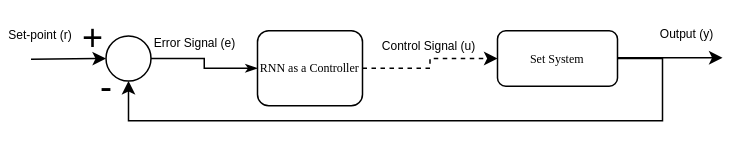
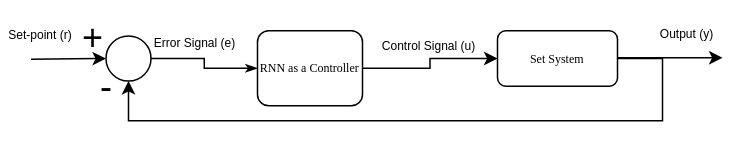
(430, 67) -> (430, 67)
